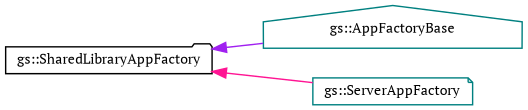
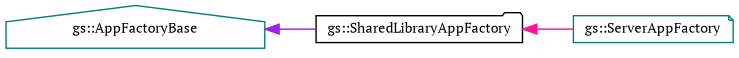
(245, 45) -> (298, 29)
